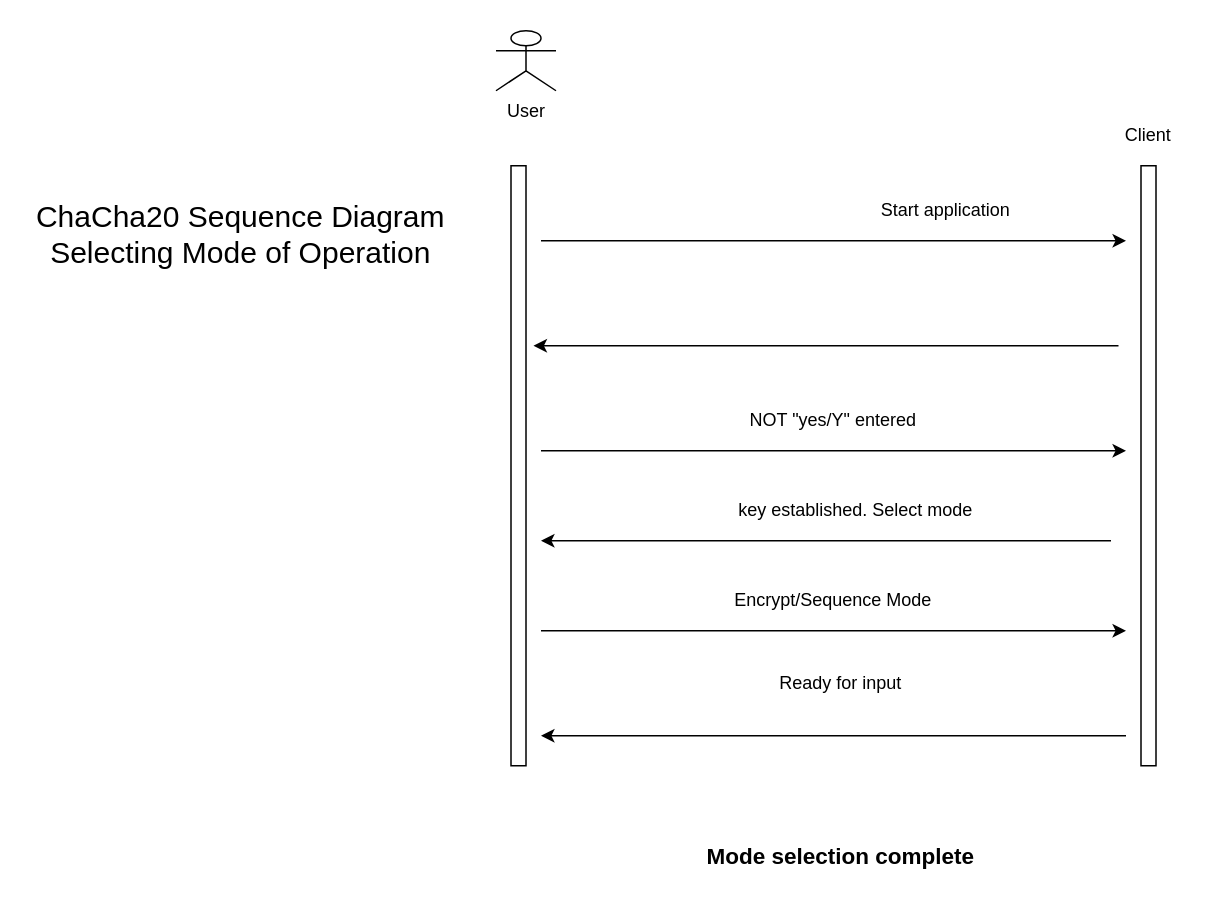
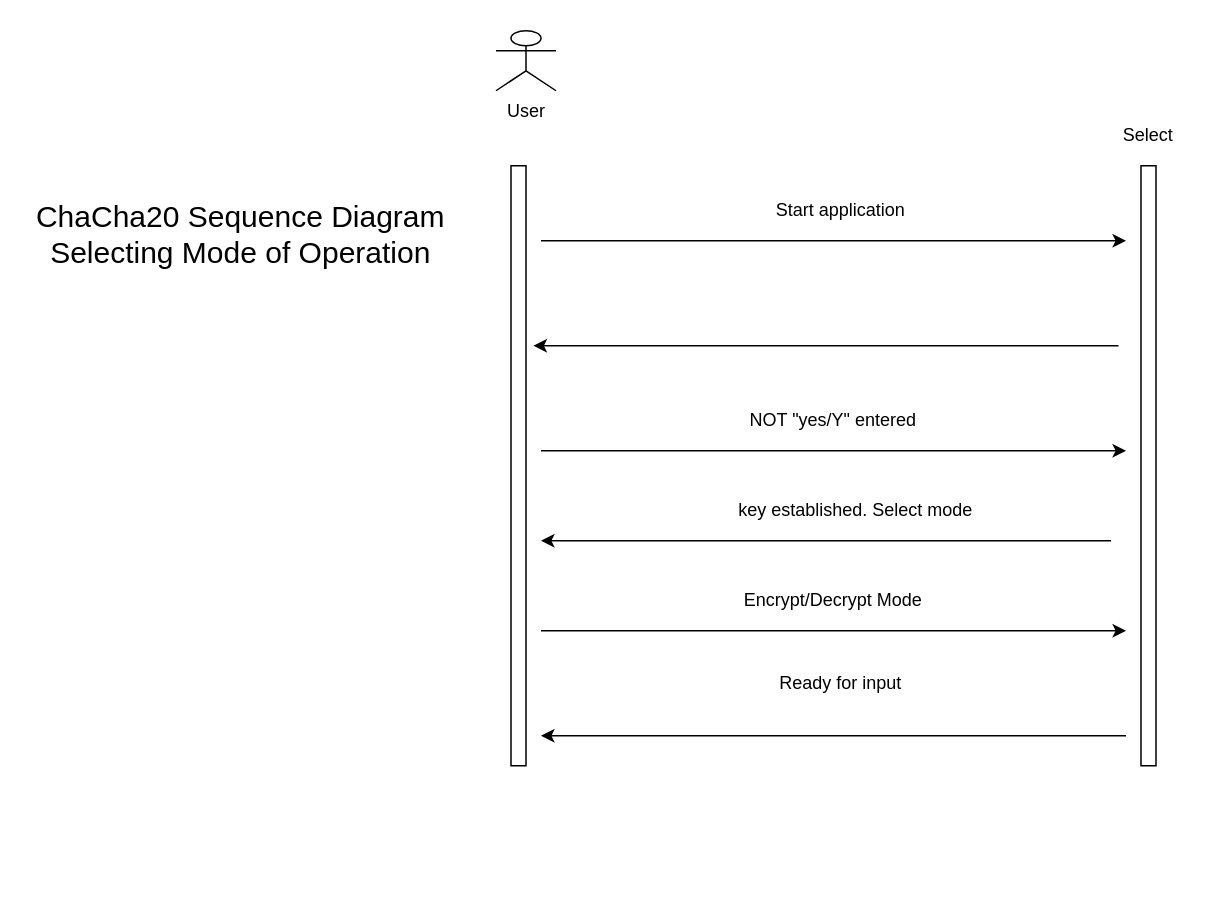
(1148, 136) -> (1148, 136)
(946, 211) -> (841, 211)
(833, 601) -> (833, 601)
(841, 856) -> none
